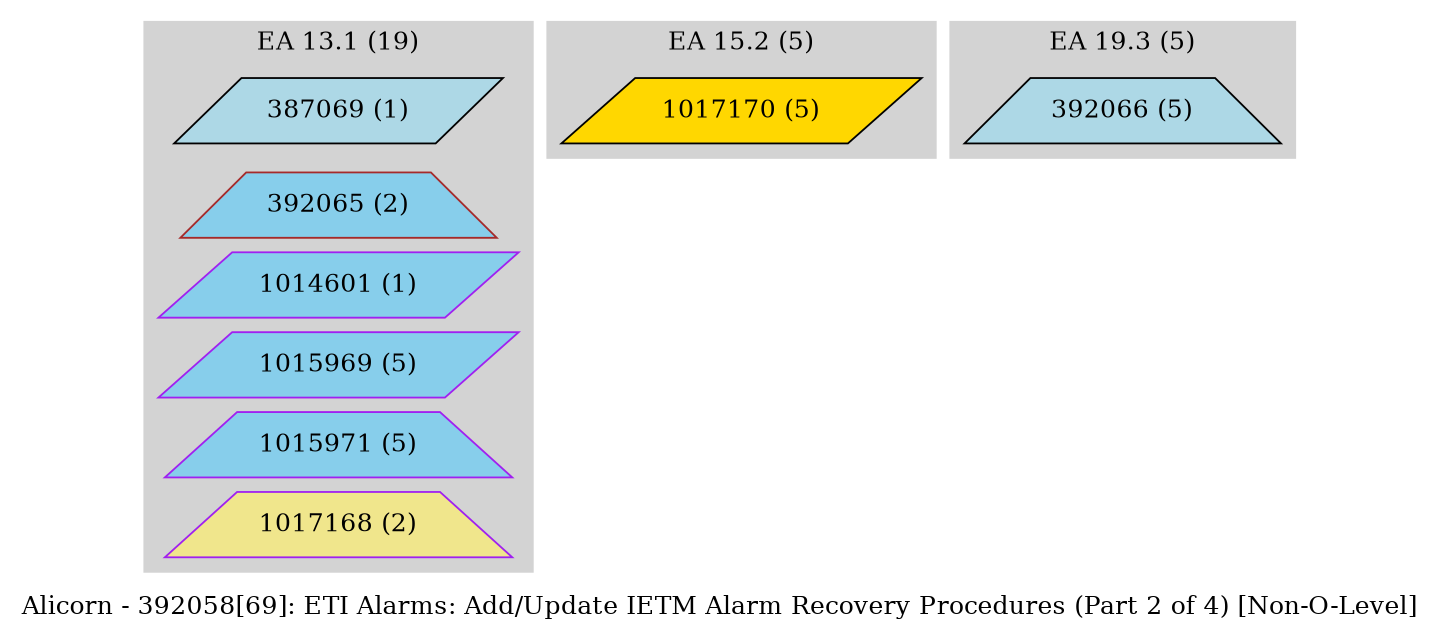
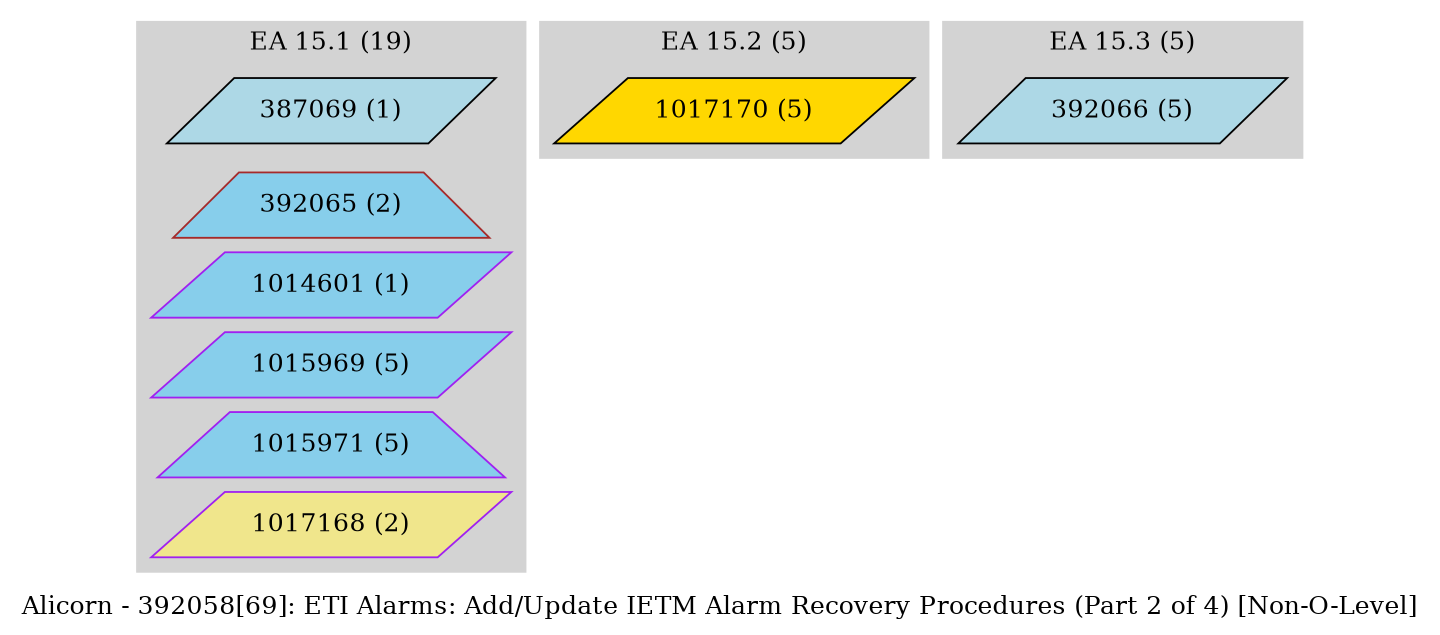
(339, 43) -> (331, 43)
(1123, 43) -> (1123, 43)
(1123, 111) -> (1123, 111)
(339, 525) -> (331, 525)
